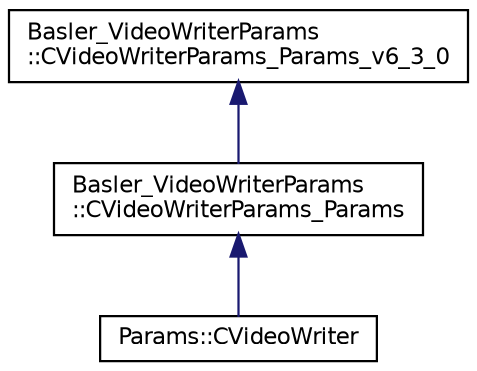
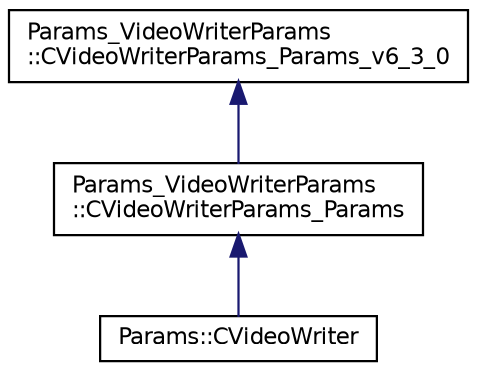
(238, 46) -> (238, 46)
(238, 199) -> (238, 199)
